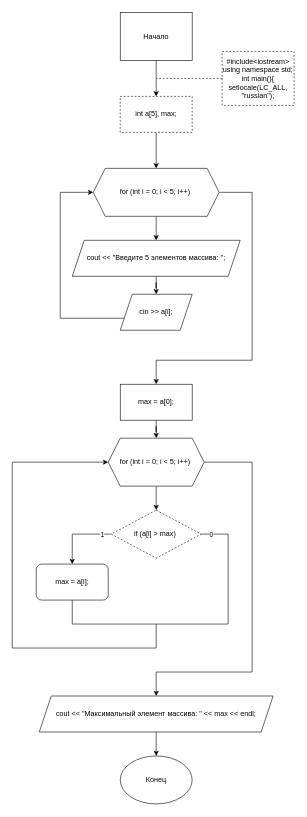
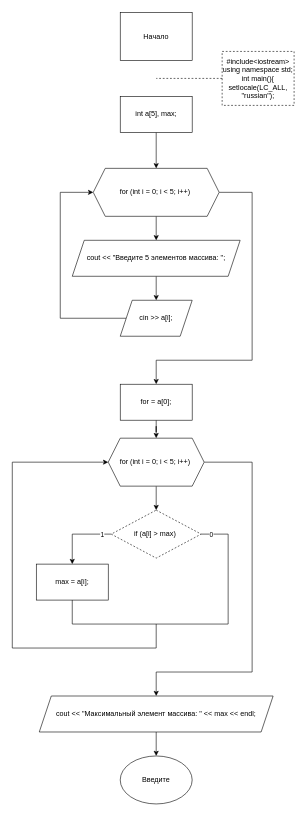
(156, 90) -> none
(156, 114) -> (156, 114)
(156, 312) -> (156, 318)
(156, 402) -> (156, 402)
(72, 582) -> (72, 582)
(156, 780) -> (156, 780)
